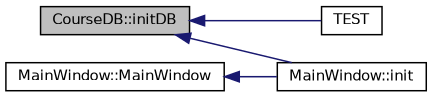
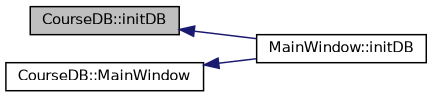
(352, 21) -> none
(115, 77) -> (105, 77)
(352, 77) -> (341, 49)
